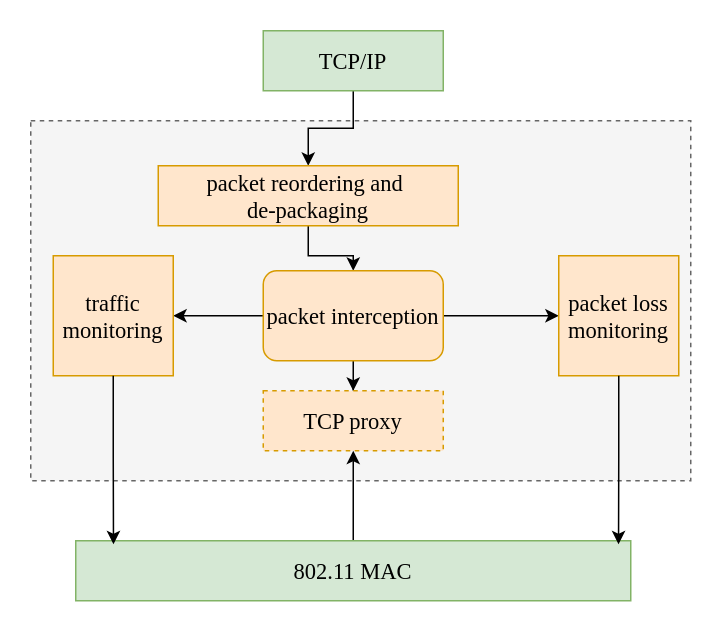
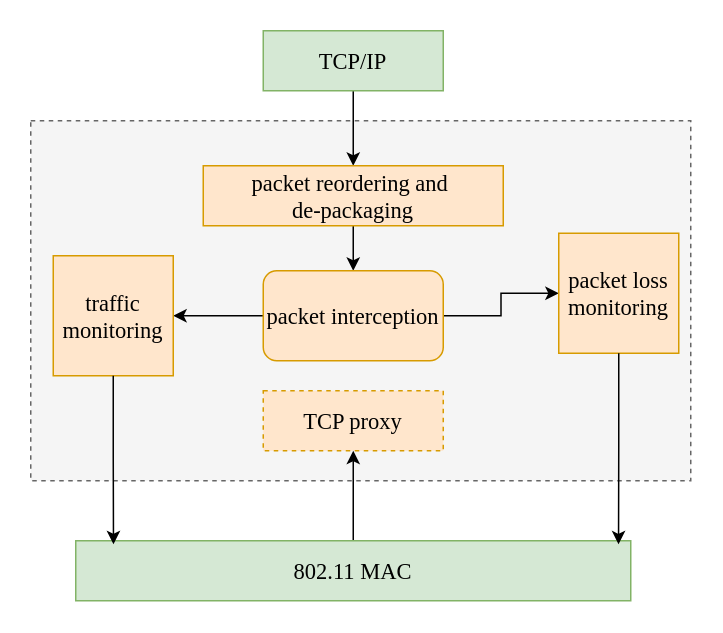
(308, 196) -> (353, 196)
(619, 316) -> (619, 293)
(353, 381) -> none
